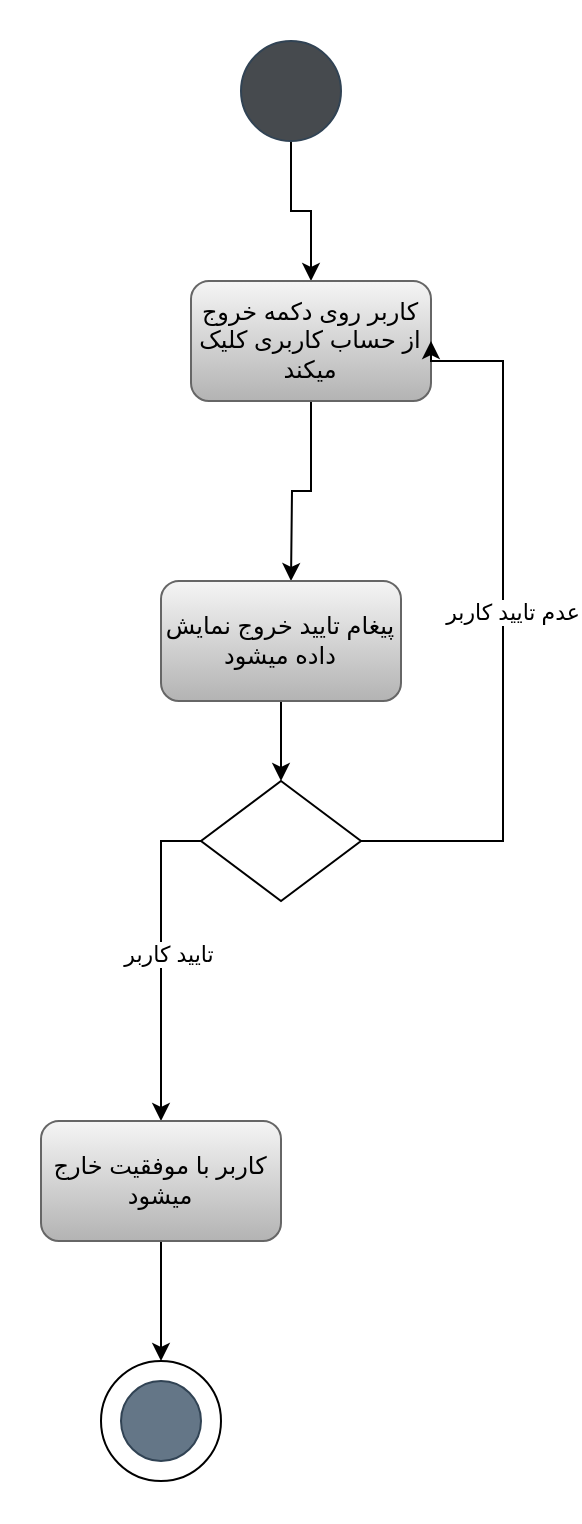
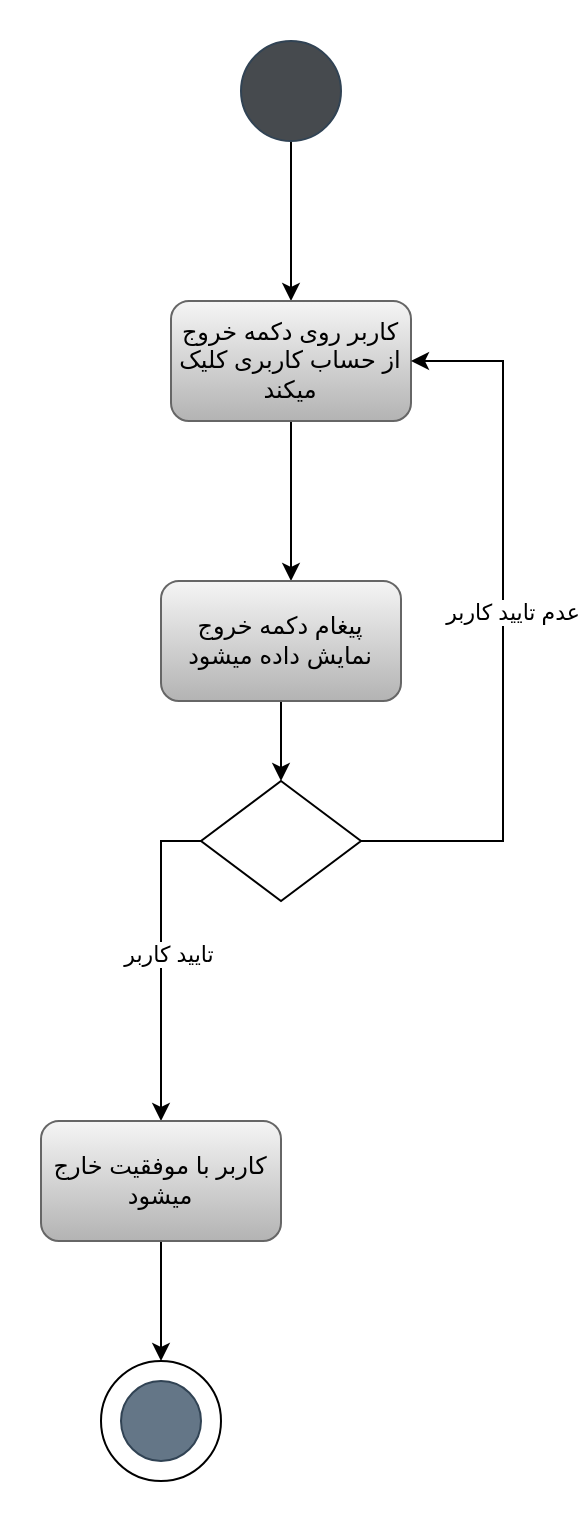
(311, 341) -> (291, 361)
(281, 641) -> (281, 641)
